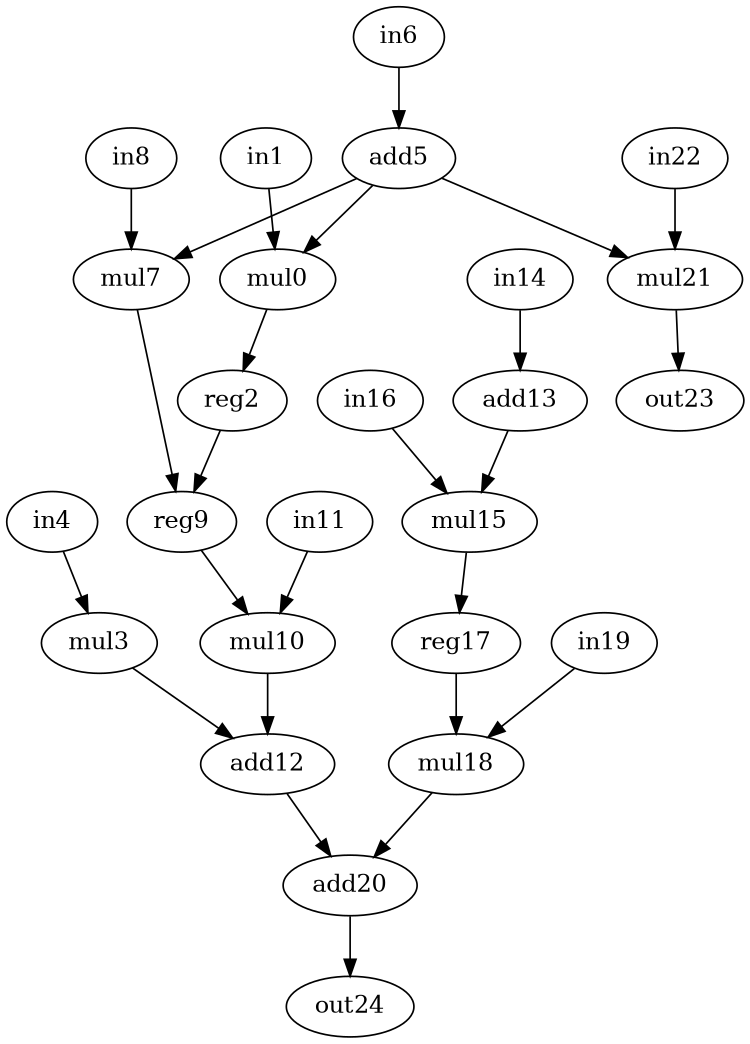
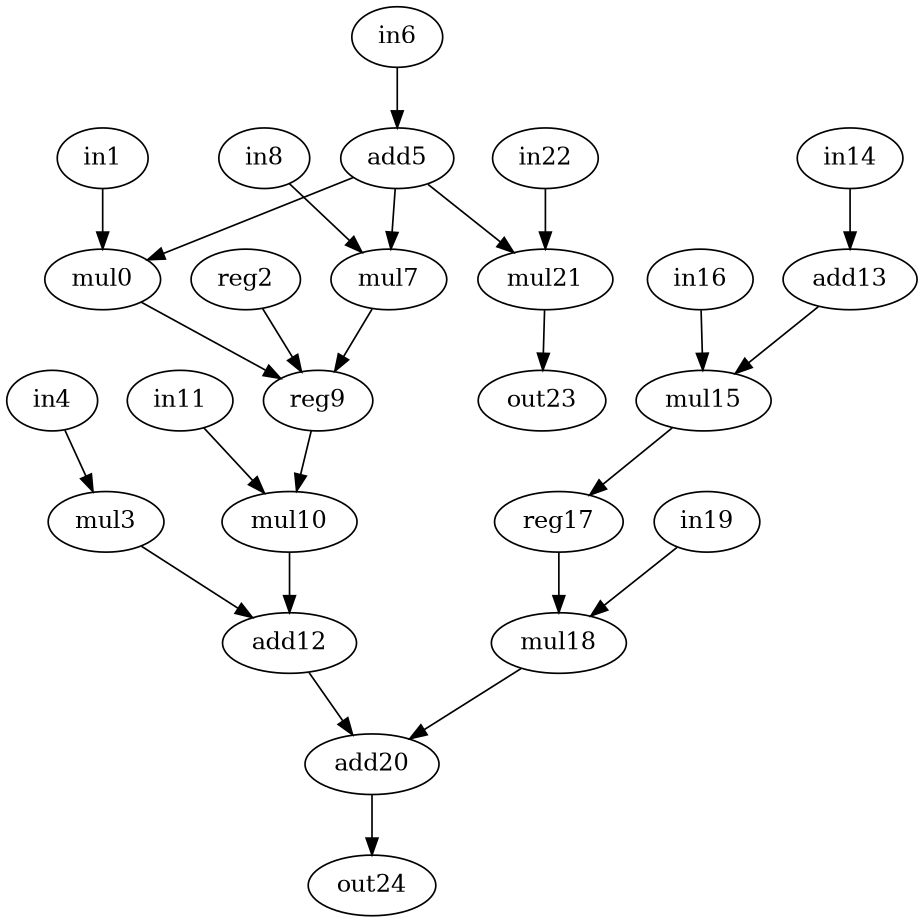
(258, 332) -> (203, 336)
